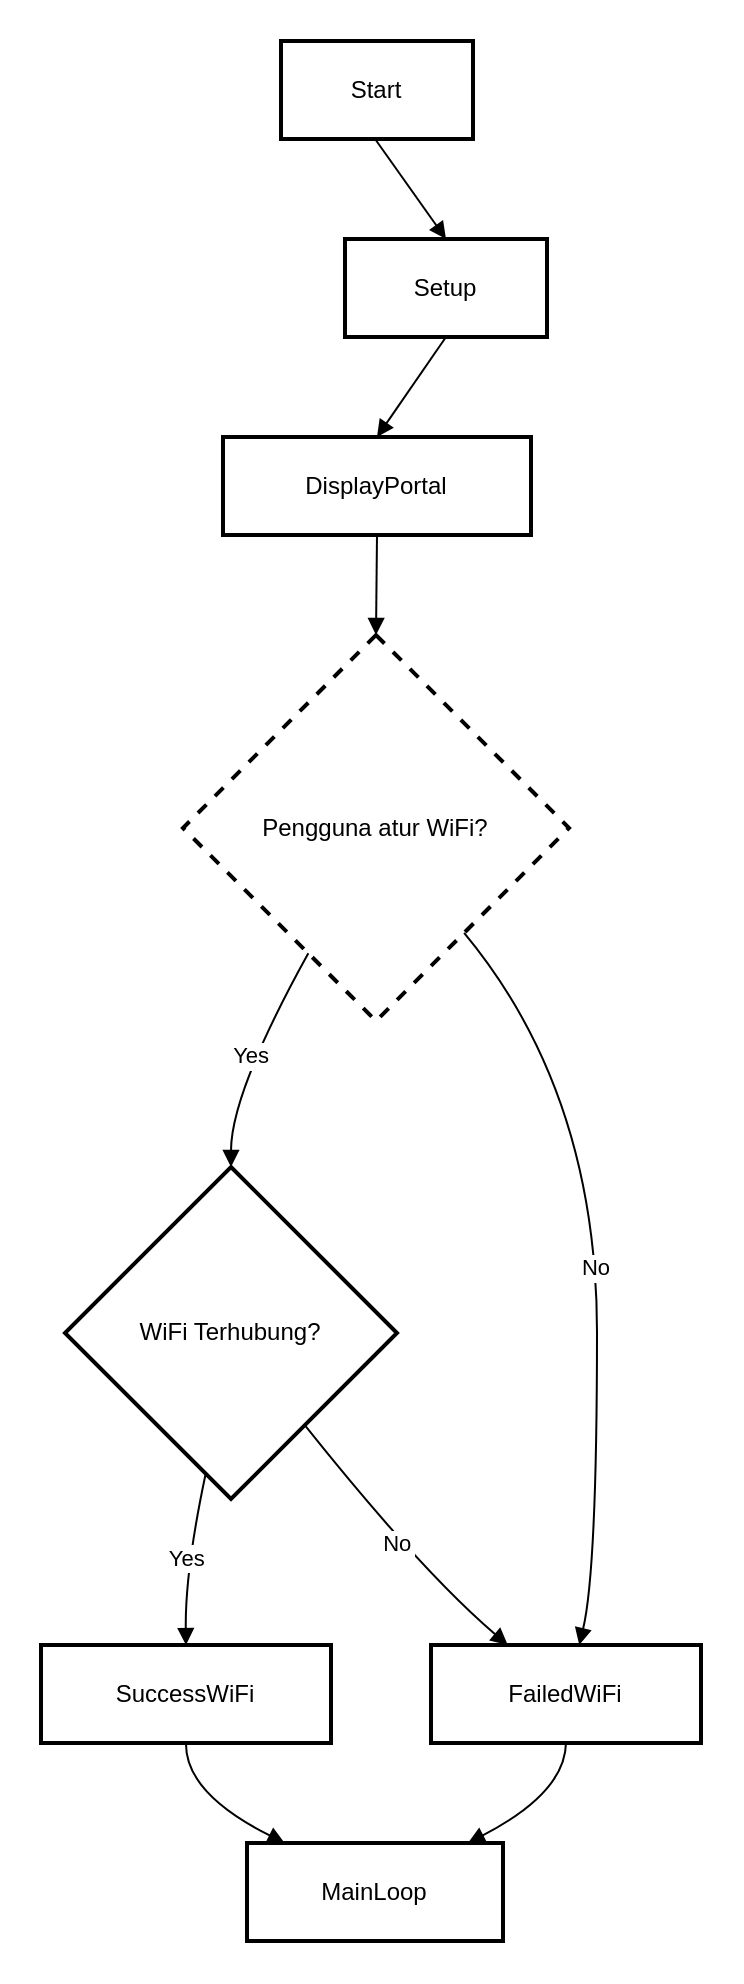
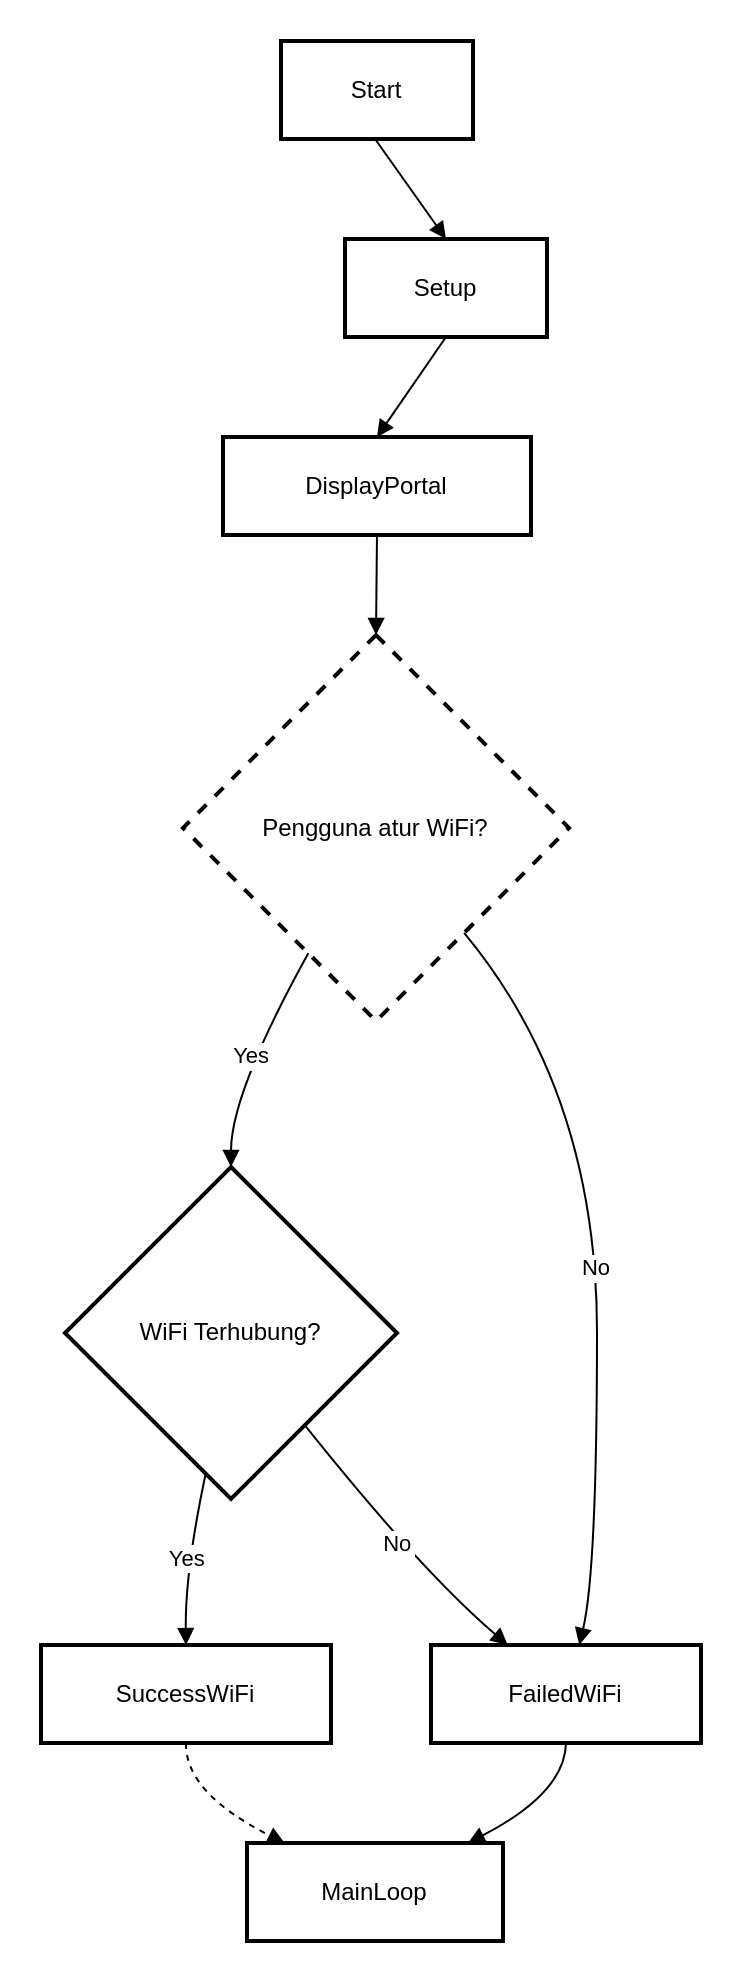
(217, 1801) -> (217, 1801)
